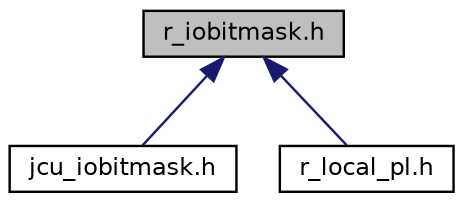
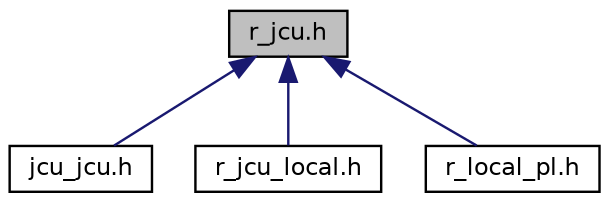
(244, 34) -> (288, 34)
(123, 169) -> (81, 169)
none -> (288, 169)
